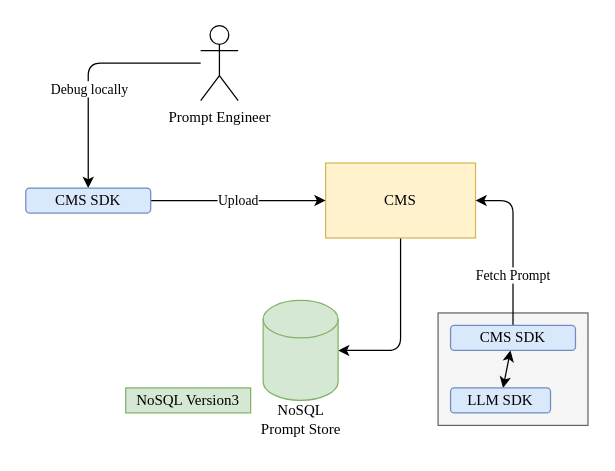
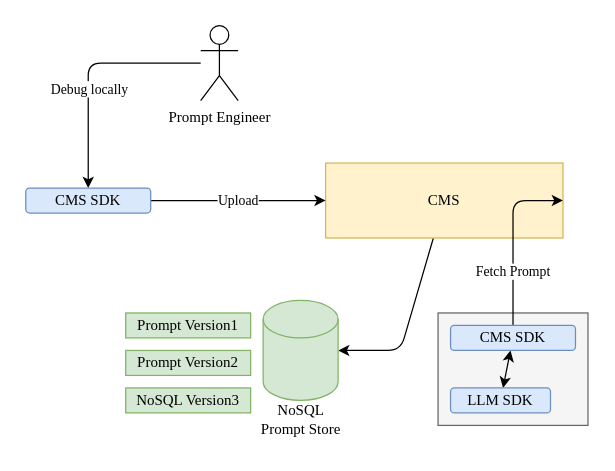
(401, 201) -> (444, 201)
none -> (188, 326)
none -> (188, 363)
